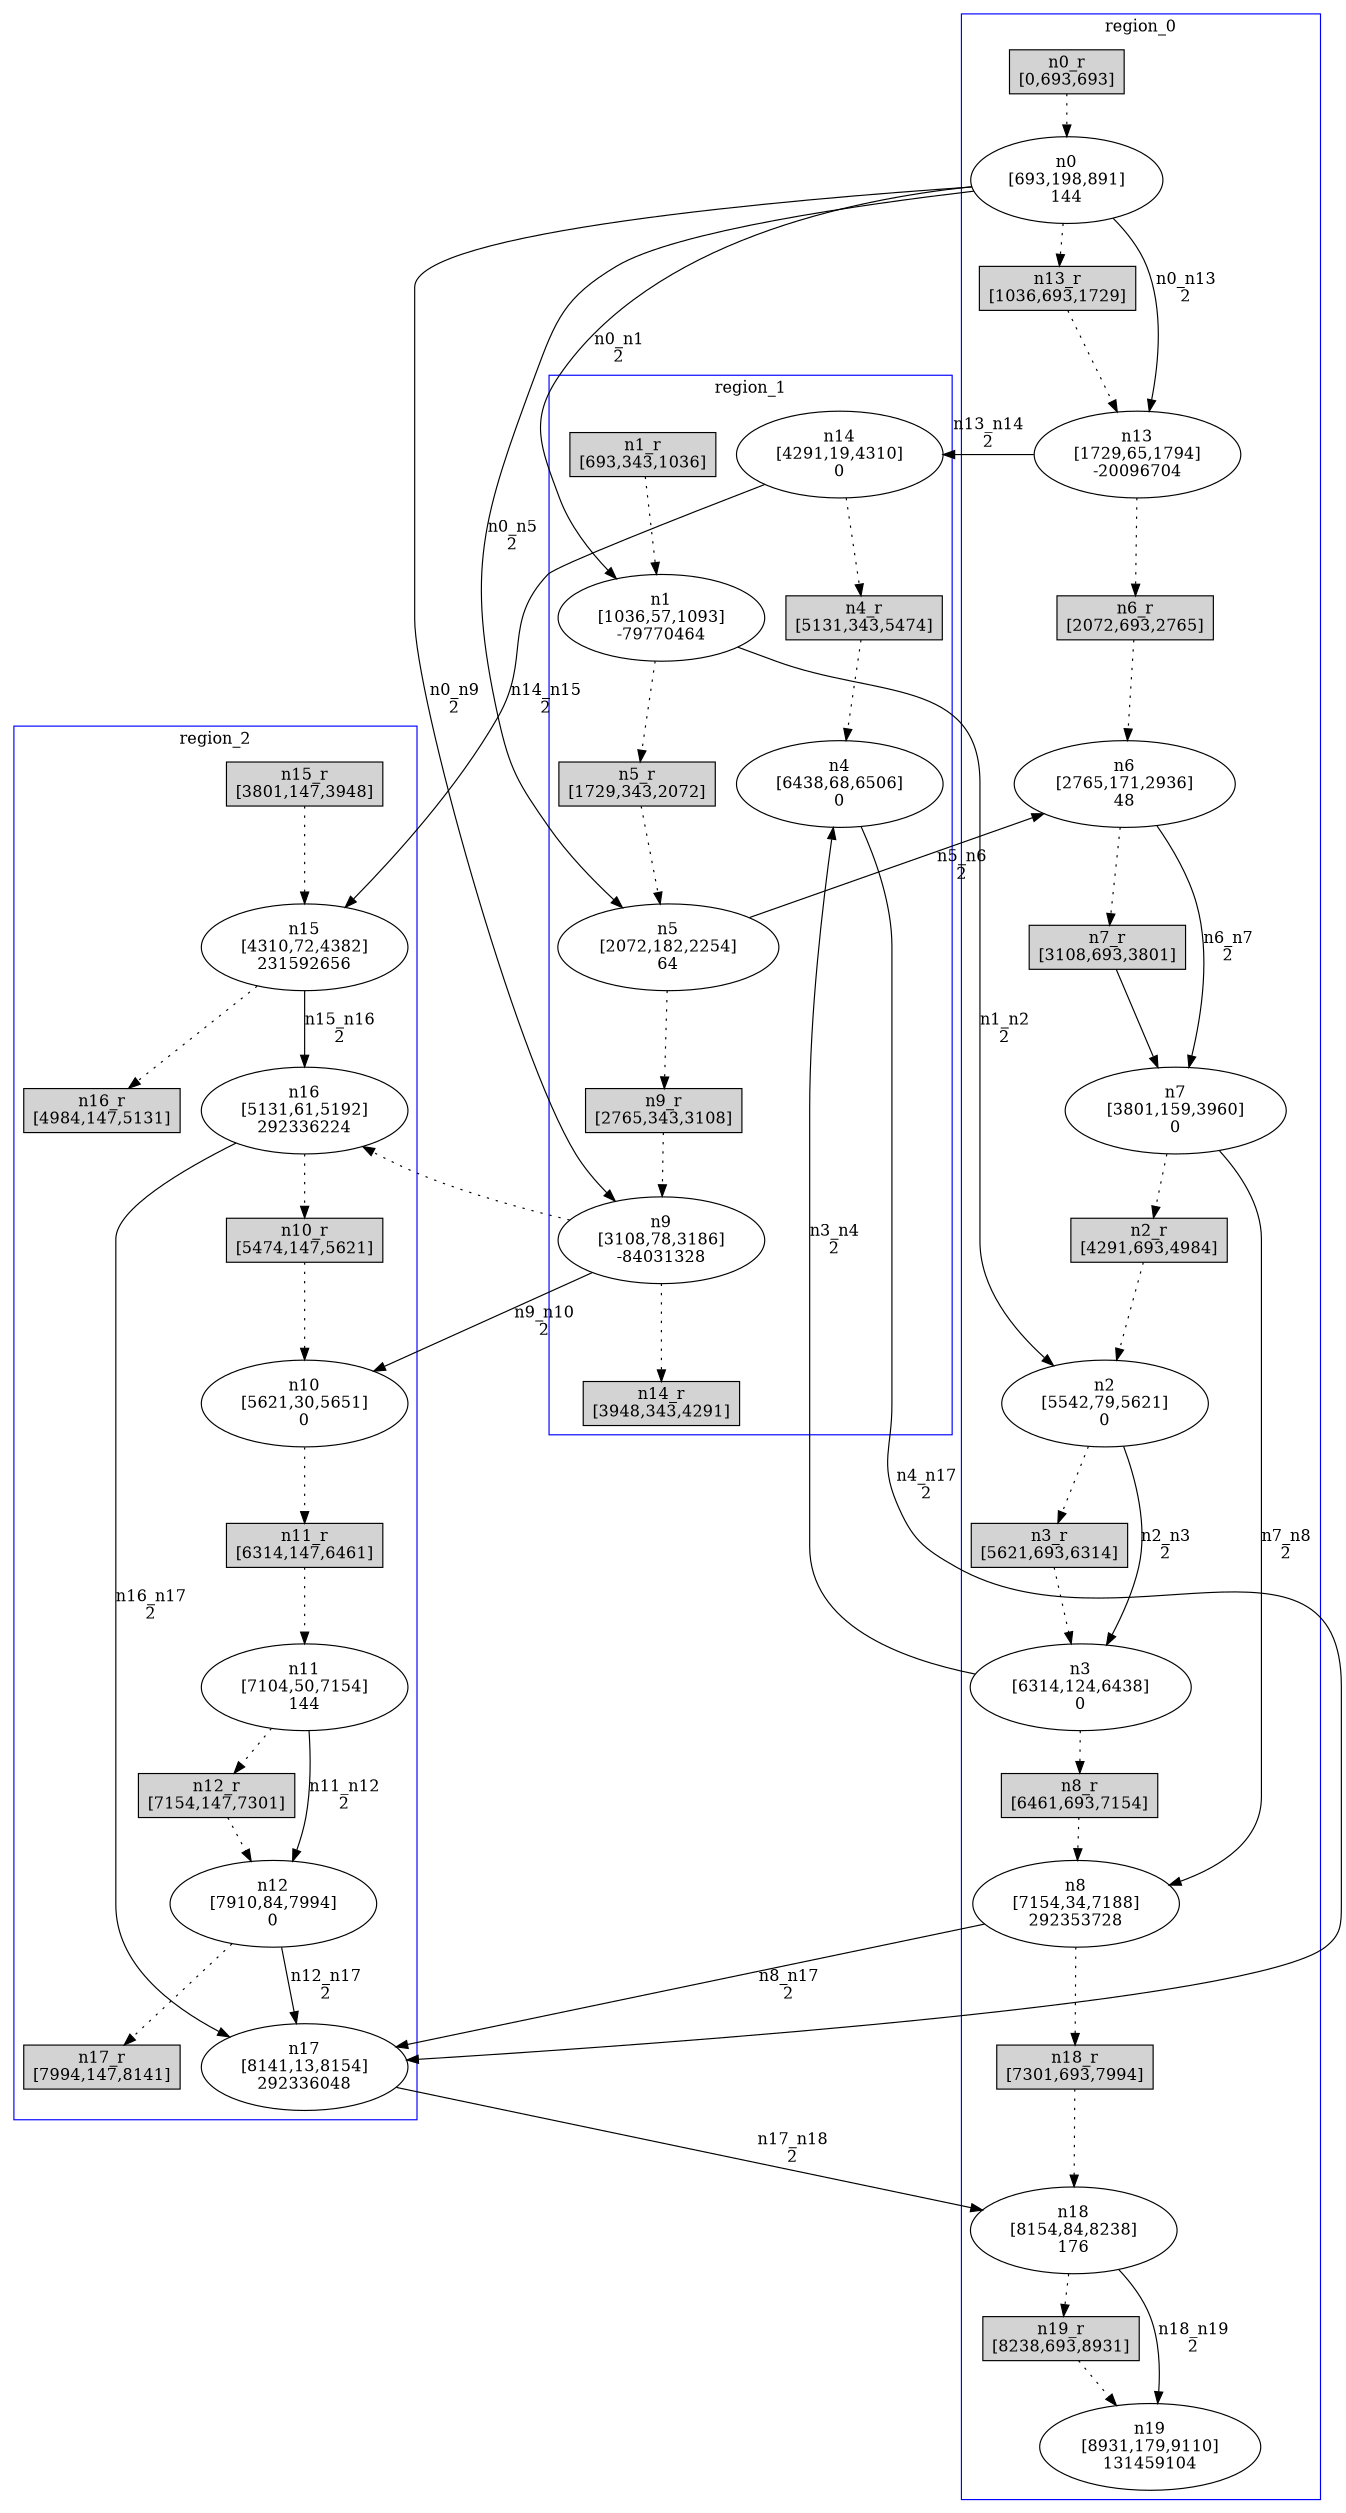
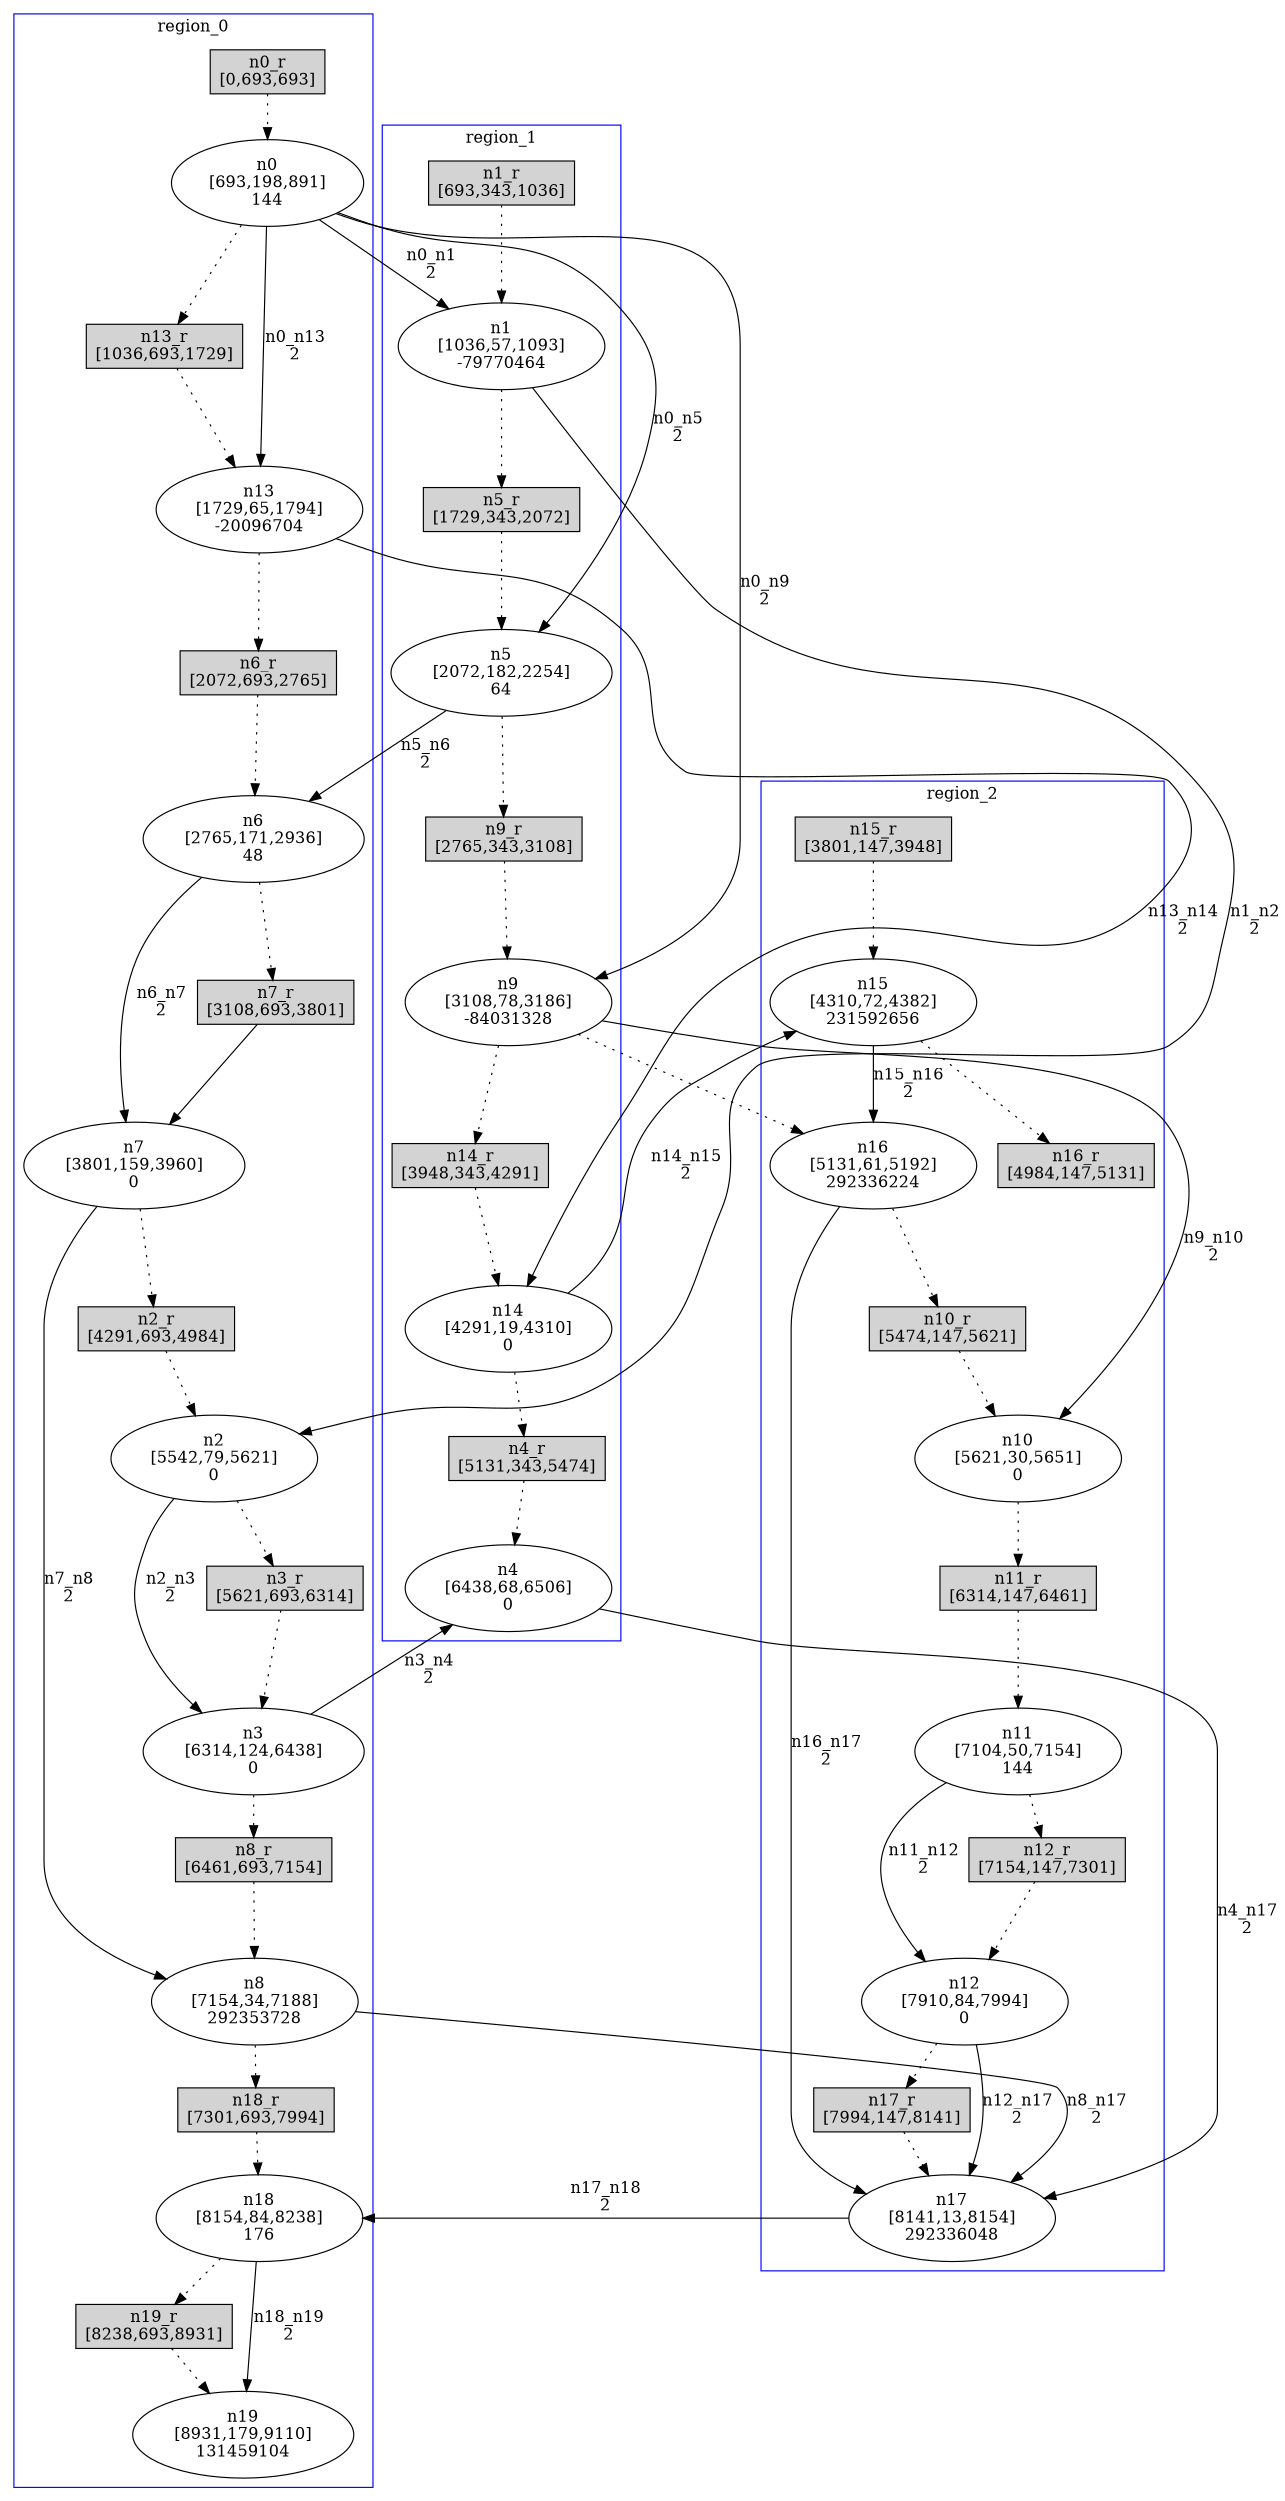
none -> (486, 1231)
none -> (913, 2149)
